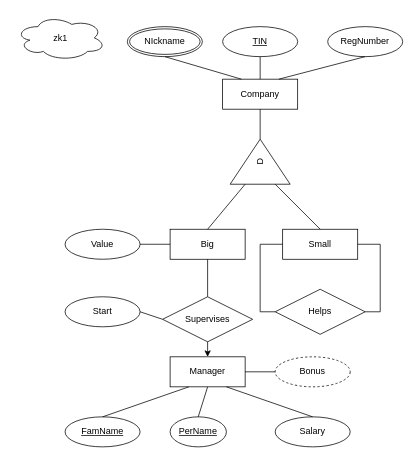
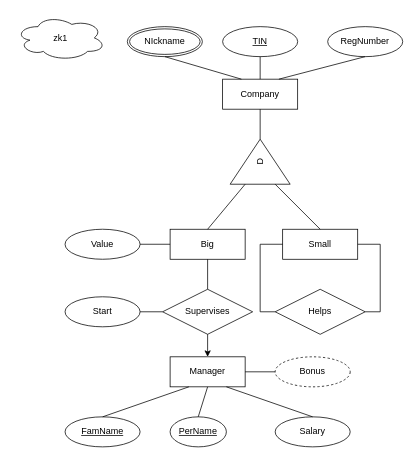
(207, 319) -> (207, 312)
